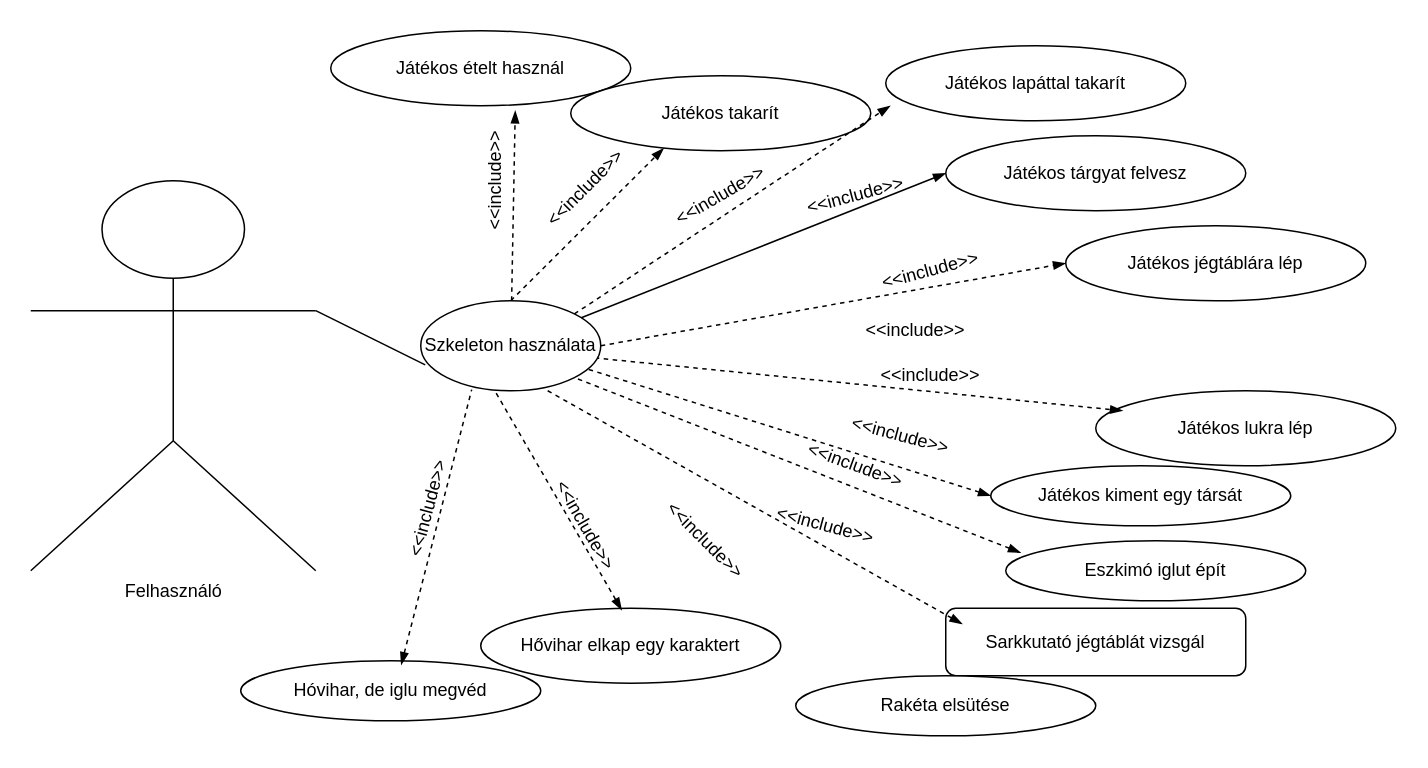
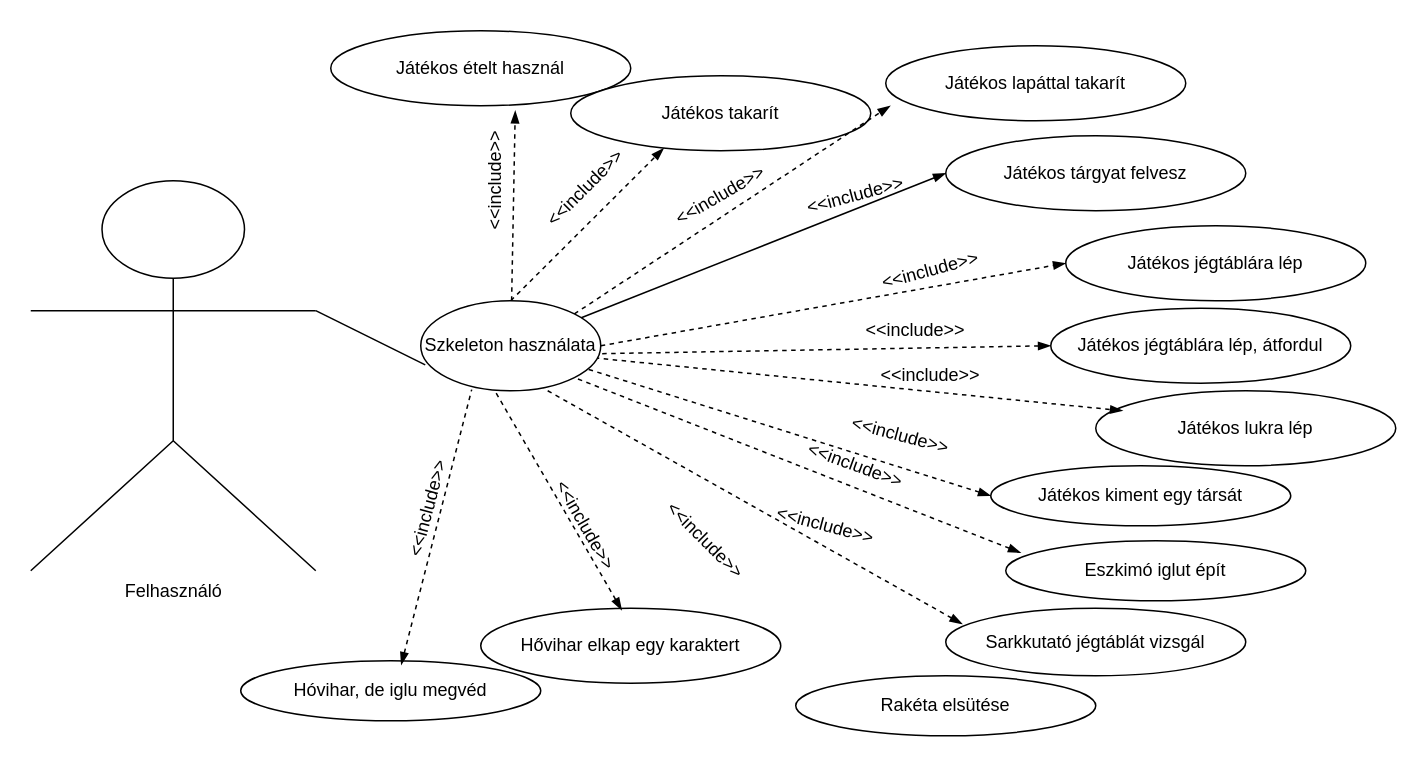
none -> (1201, 346)
none -> (820, 350)
(1096, 642) -> (1096, 642)
